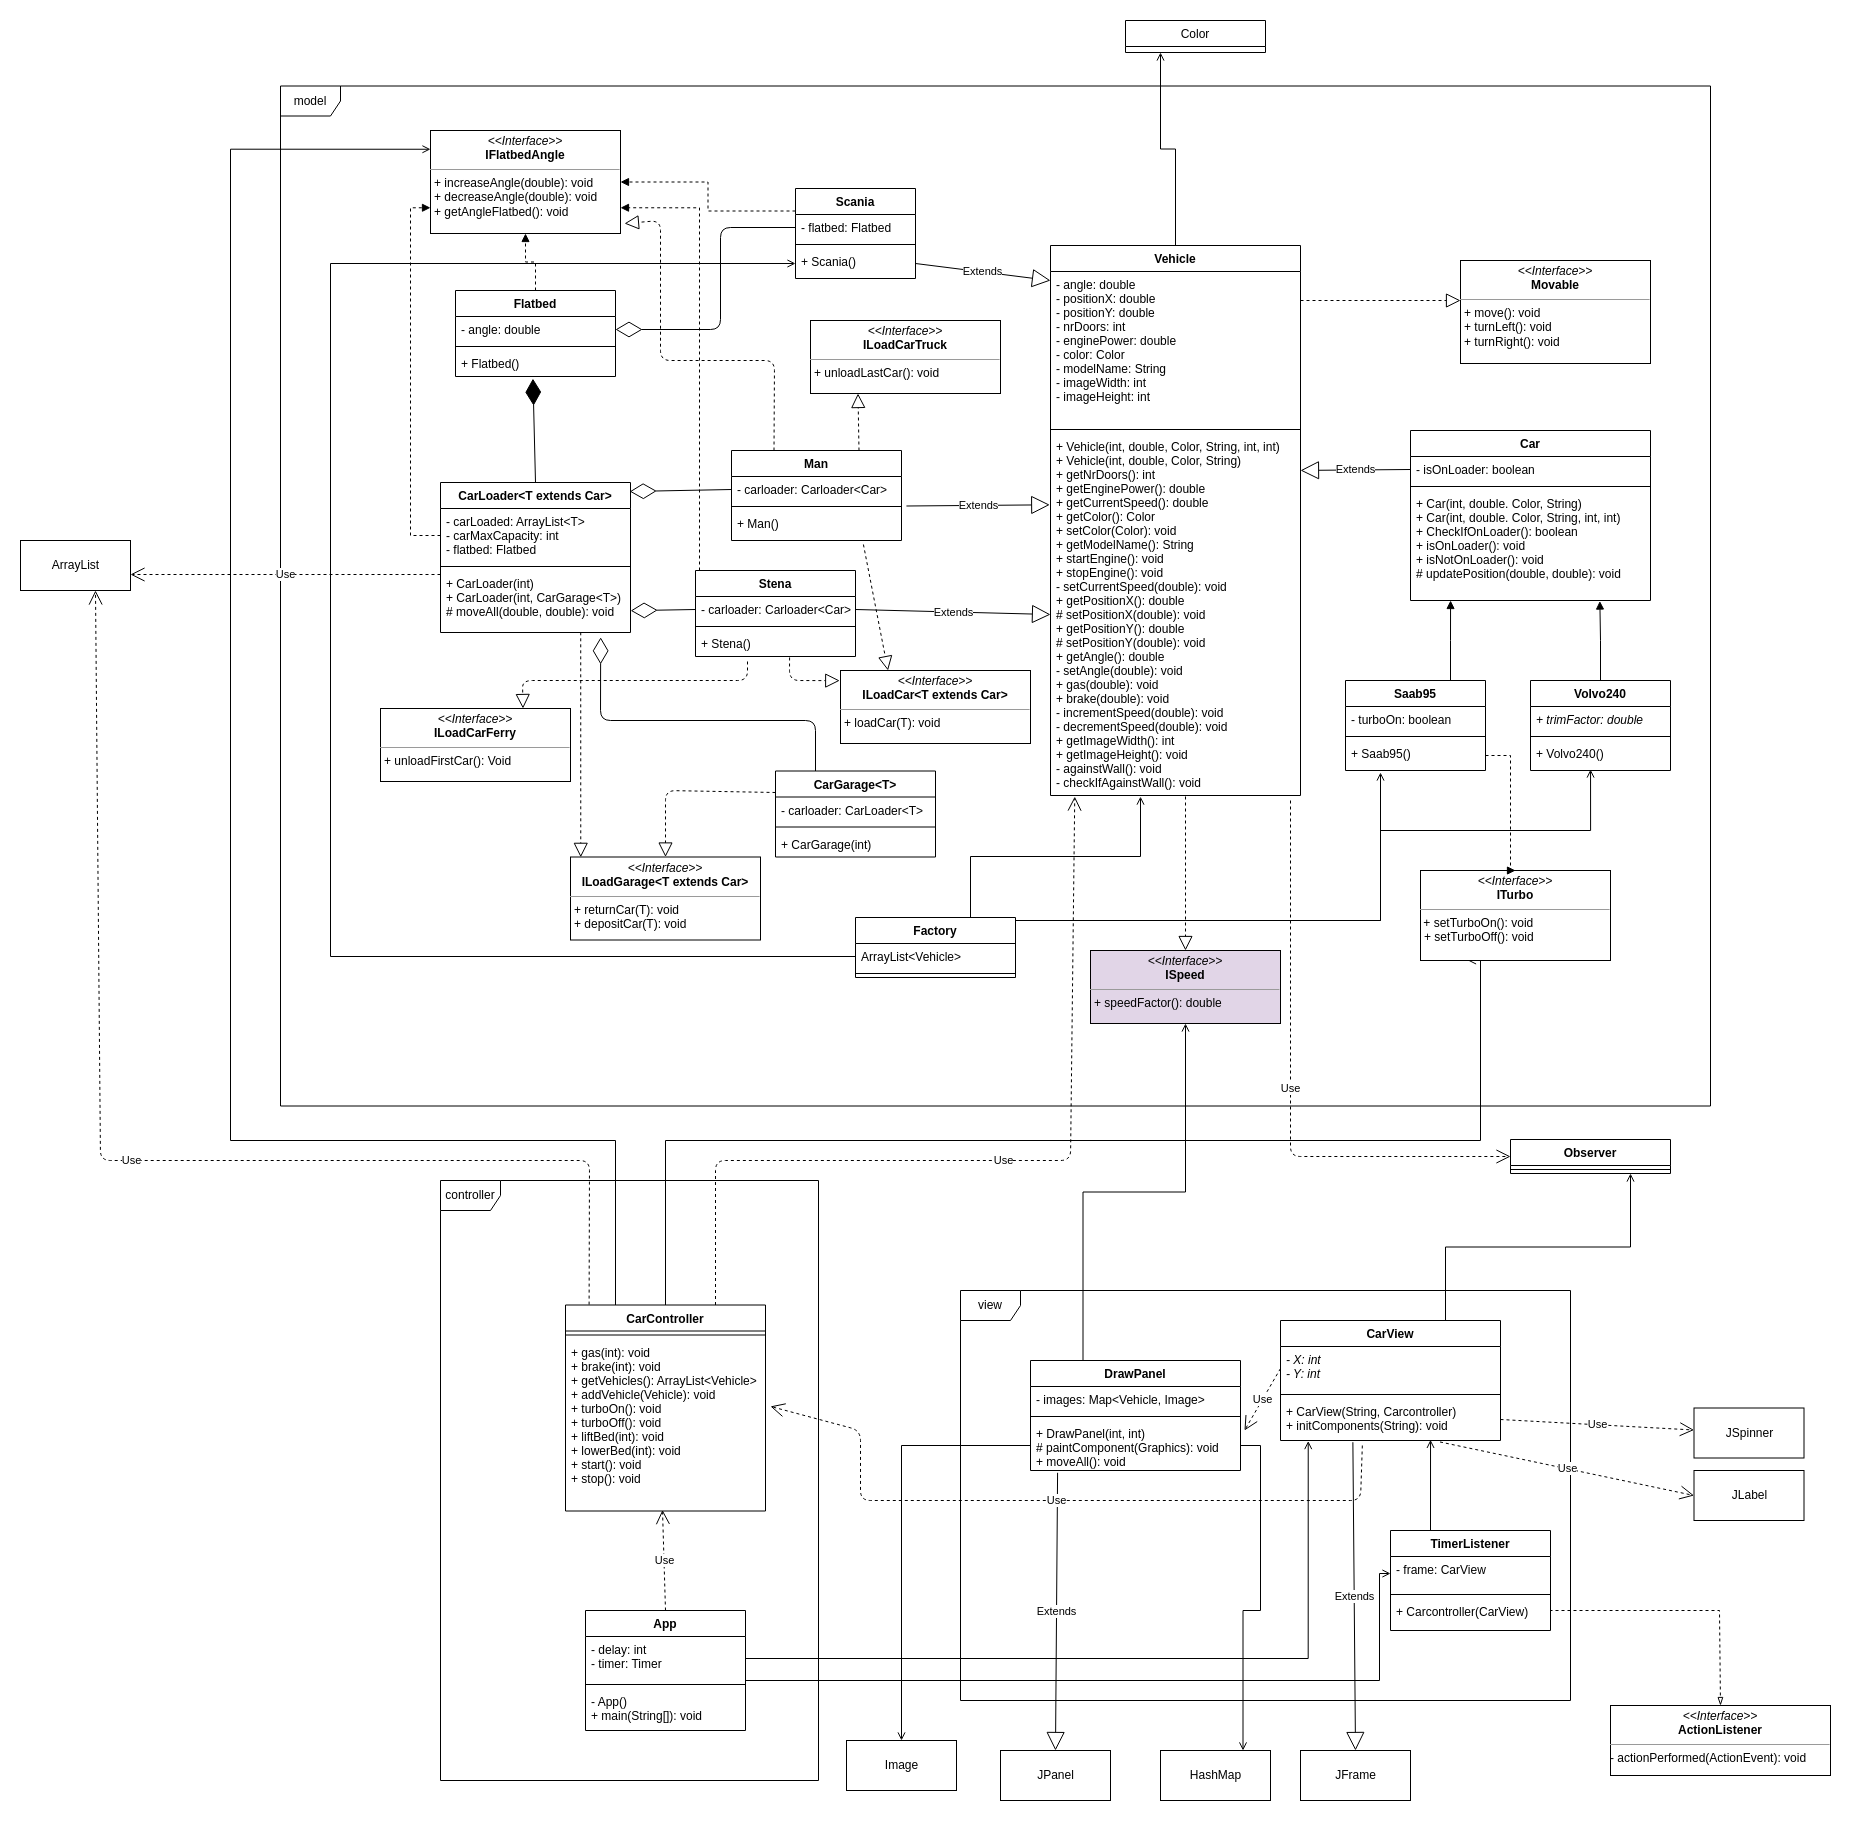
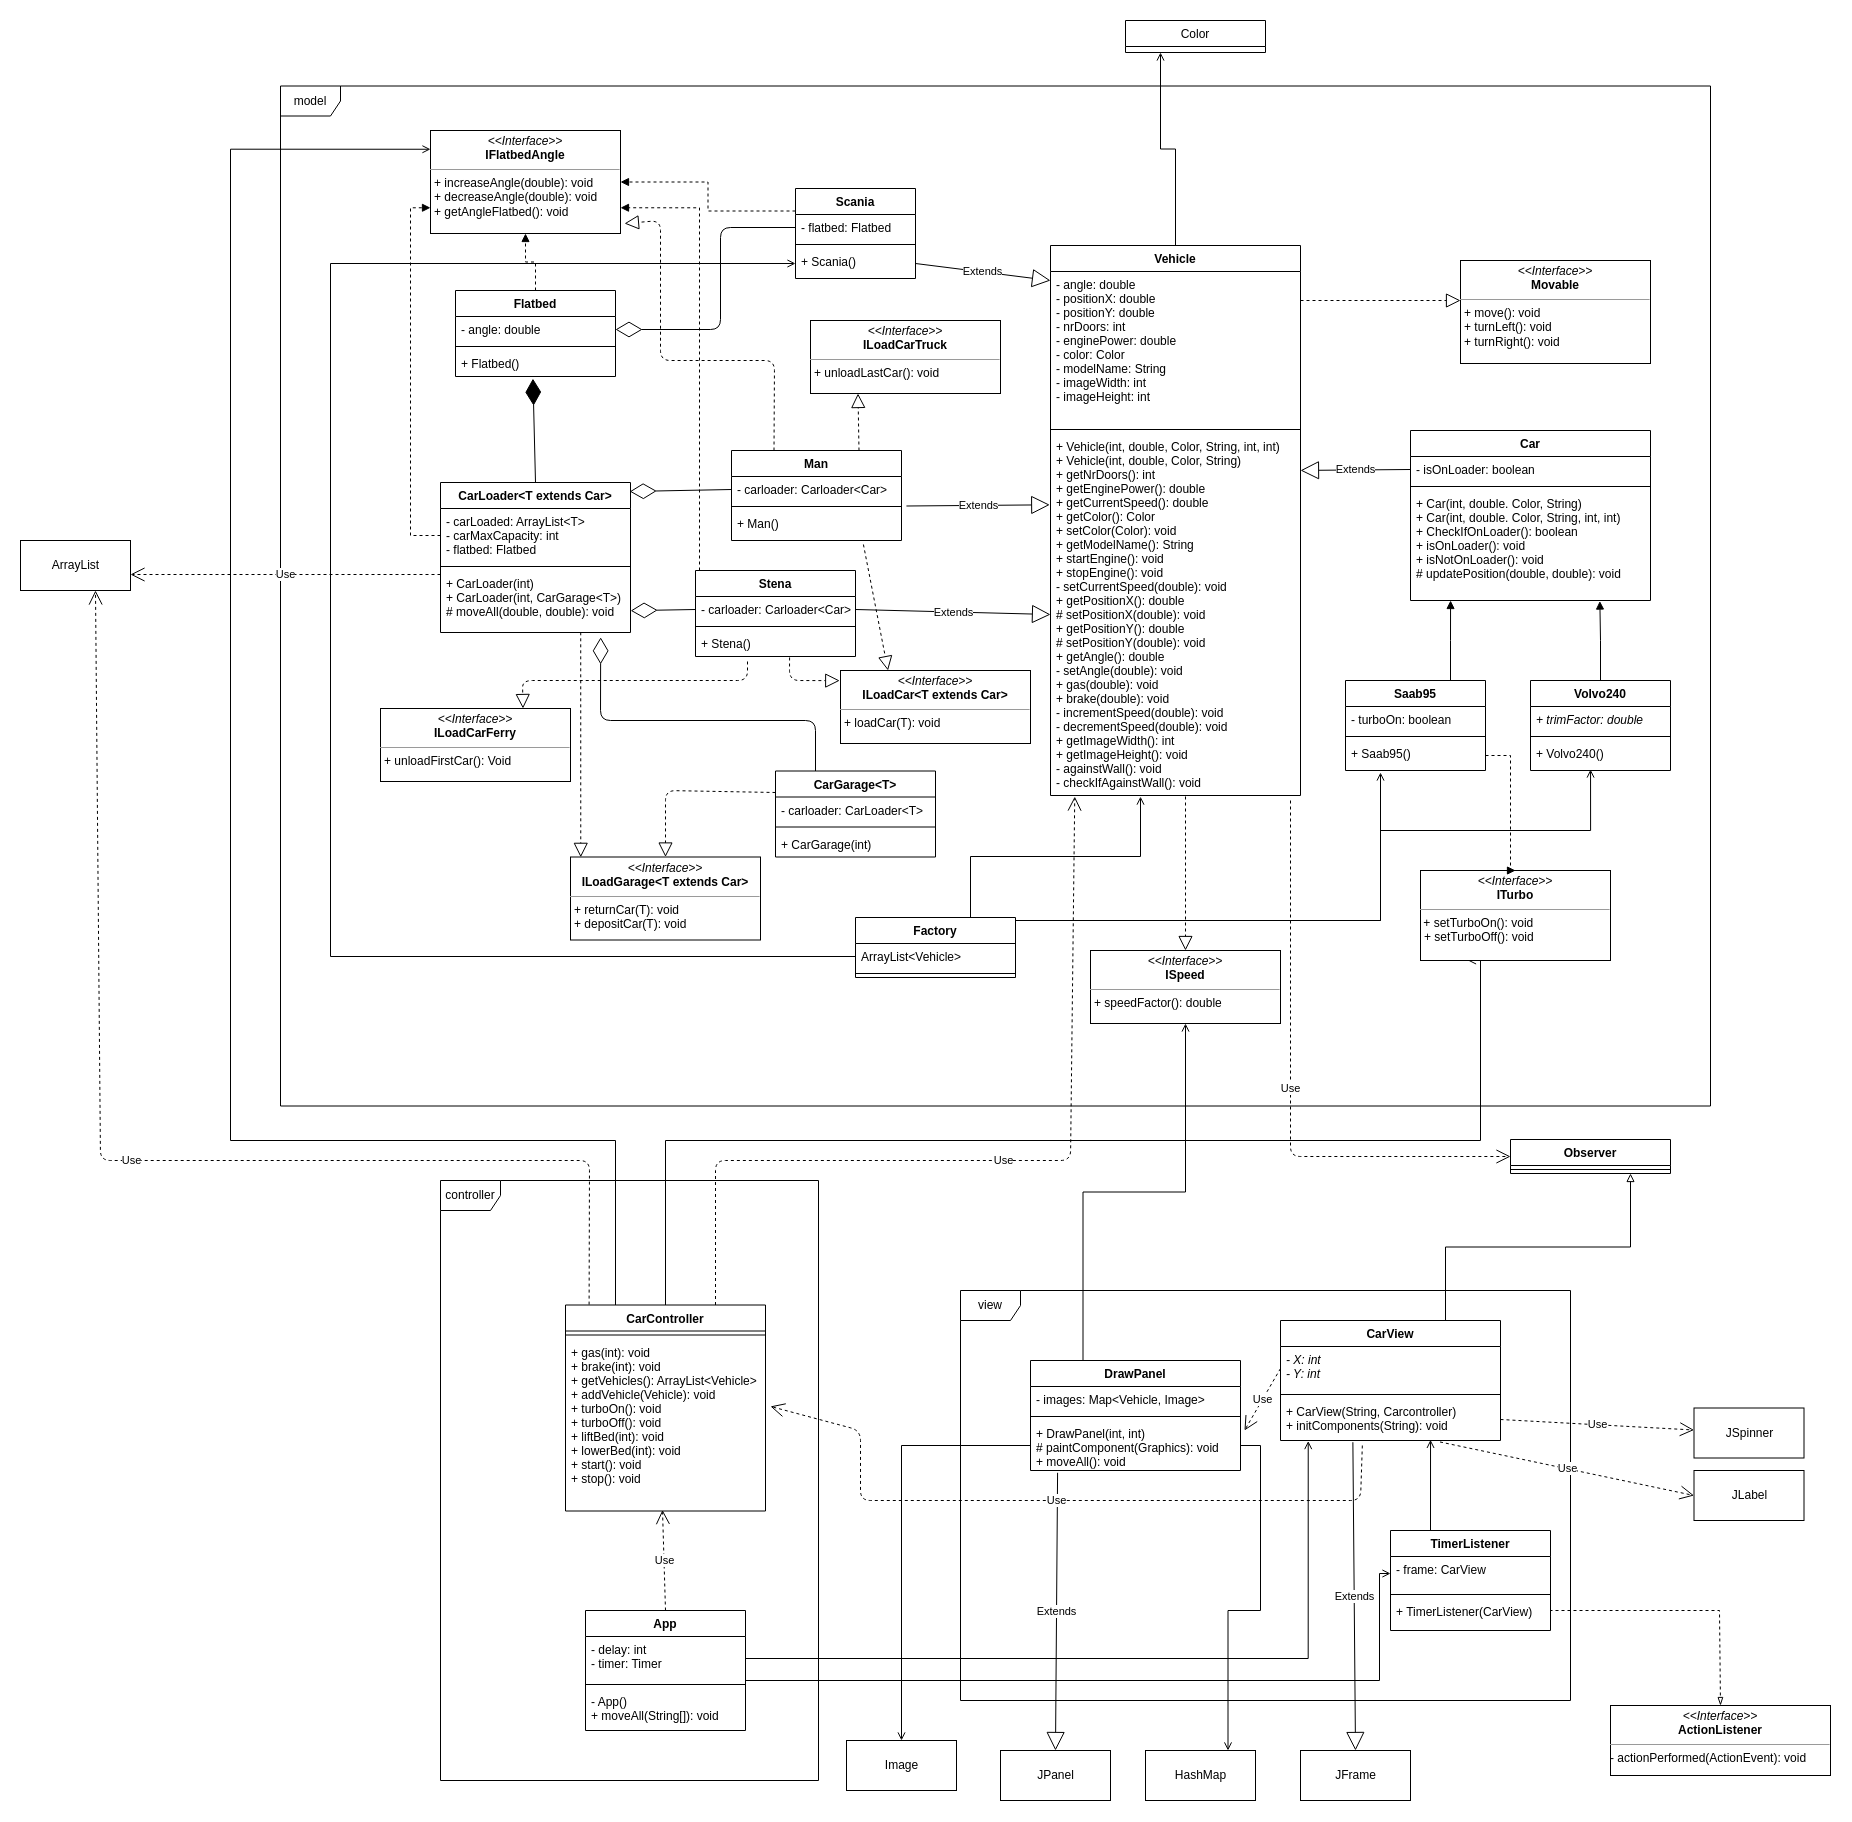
(1186, 987) -> (1186, 987)
(1631, 1180) -> (1631, 1183)
(1470, 1612) -> (1470, 1612)
(613, 1702) -> (613, 1702)
(1216, 1776) -> (1201, 1776)
